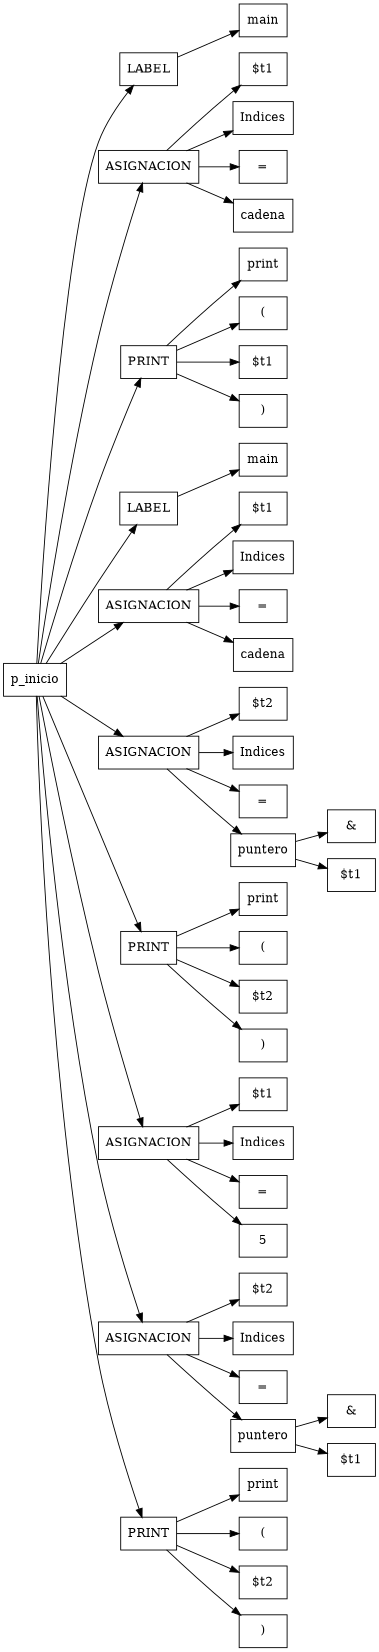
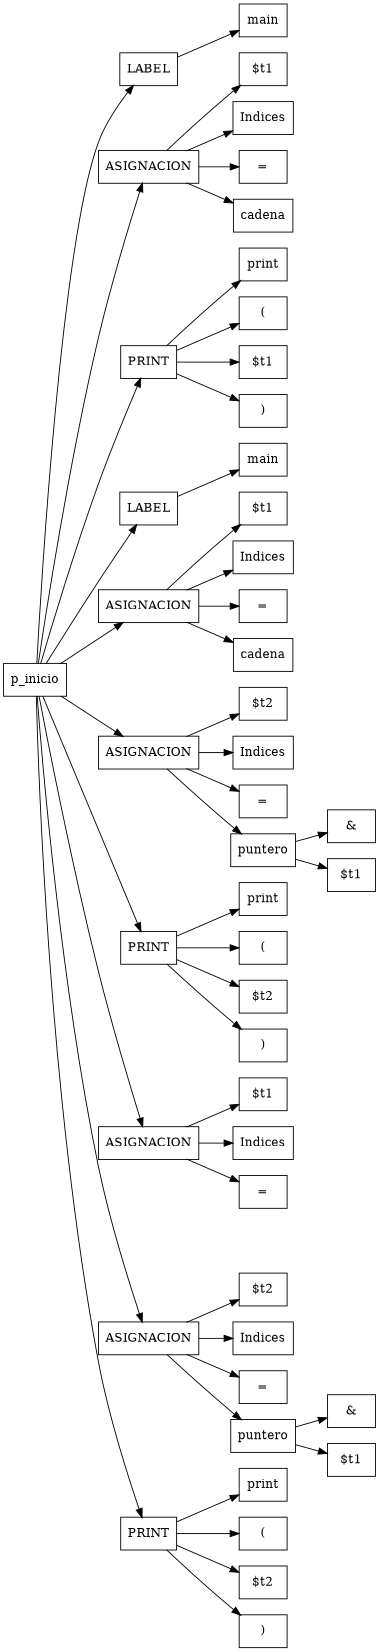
(263, 1241) -> none
